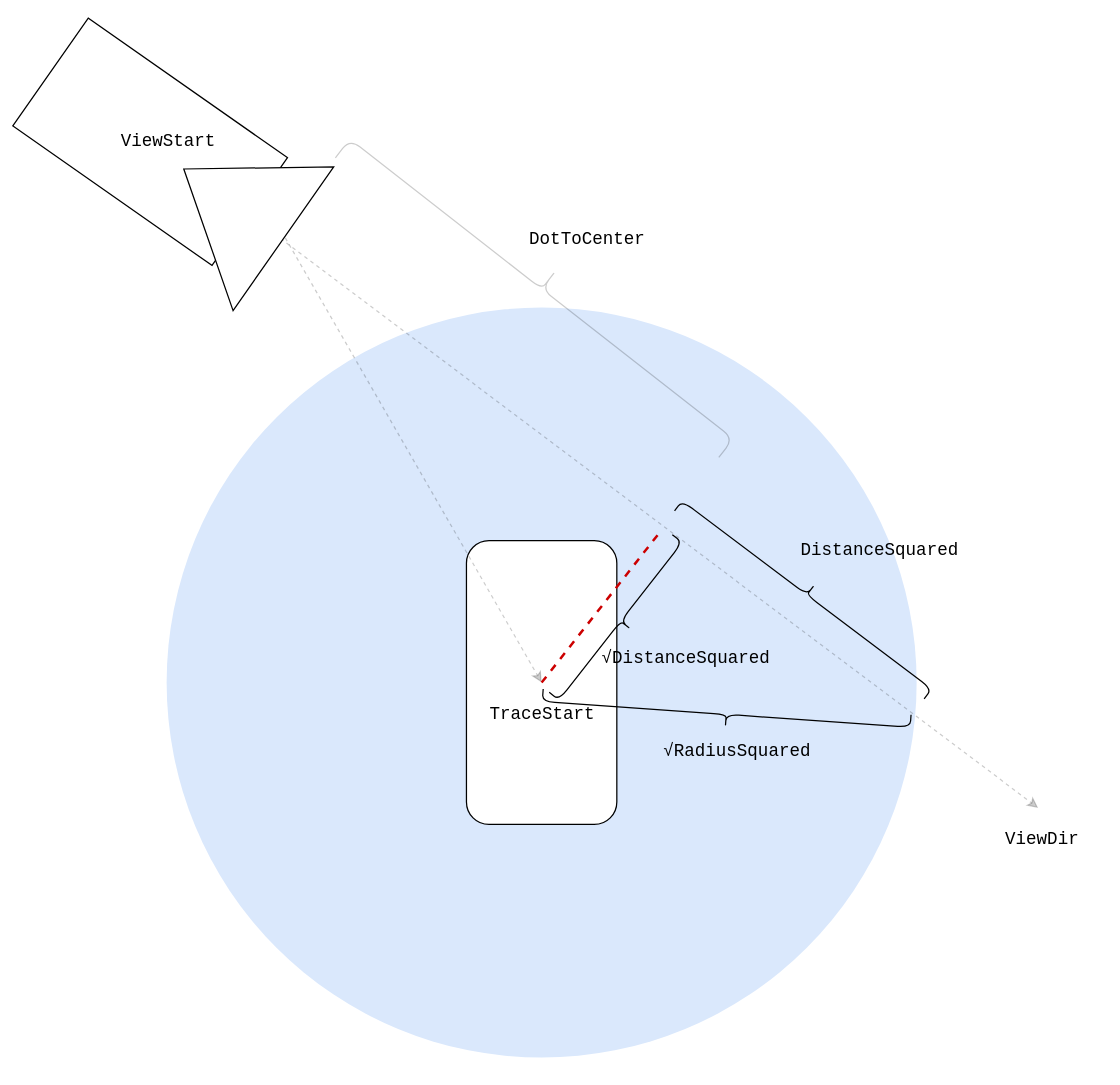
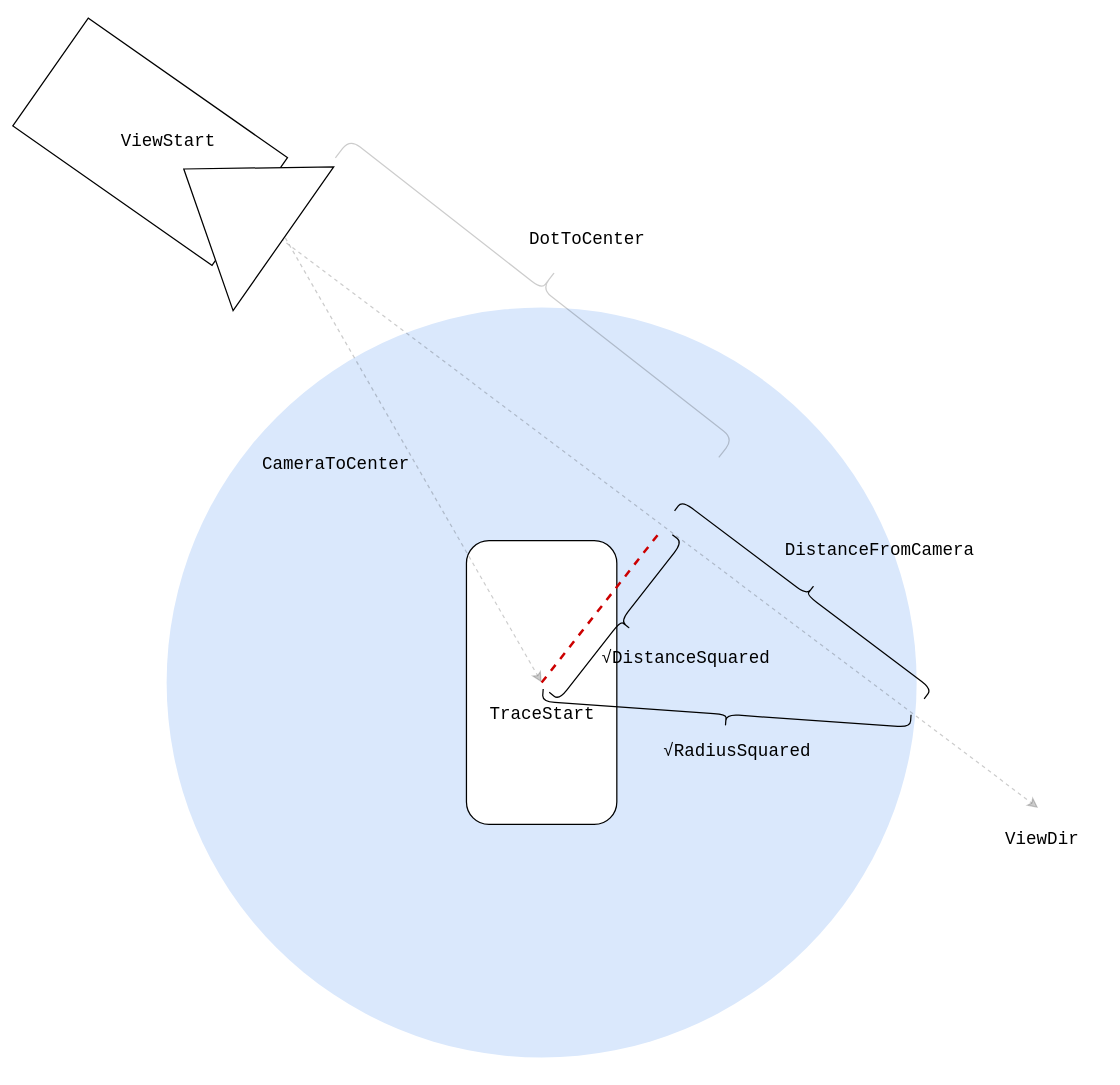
none -> (336, 464)
(880, 551) -> (880, 551)
